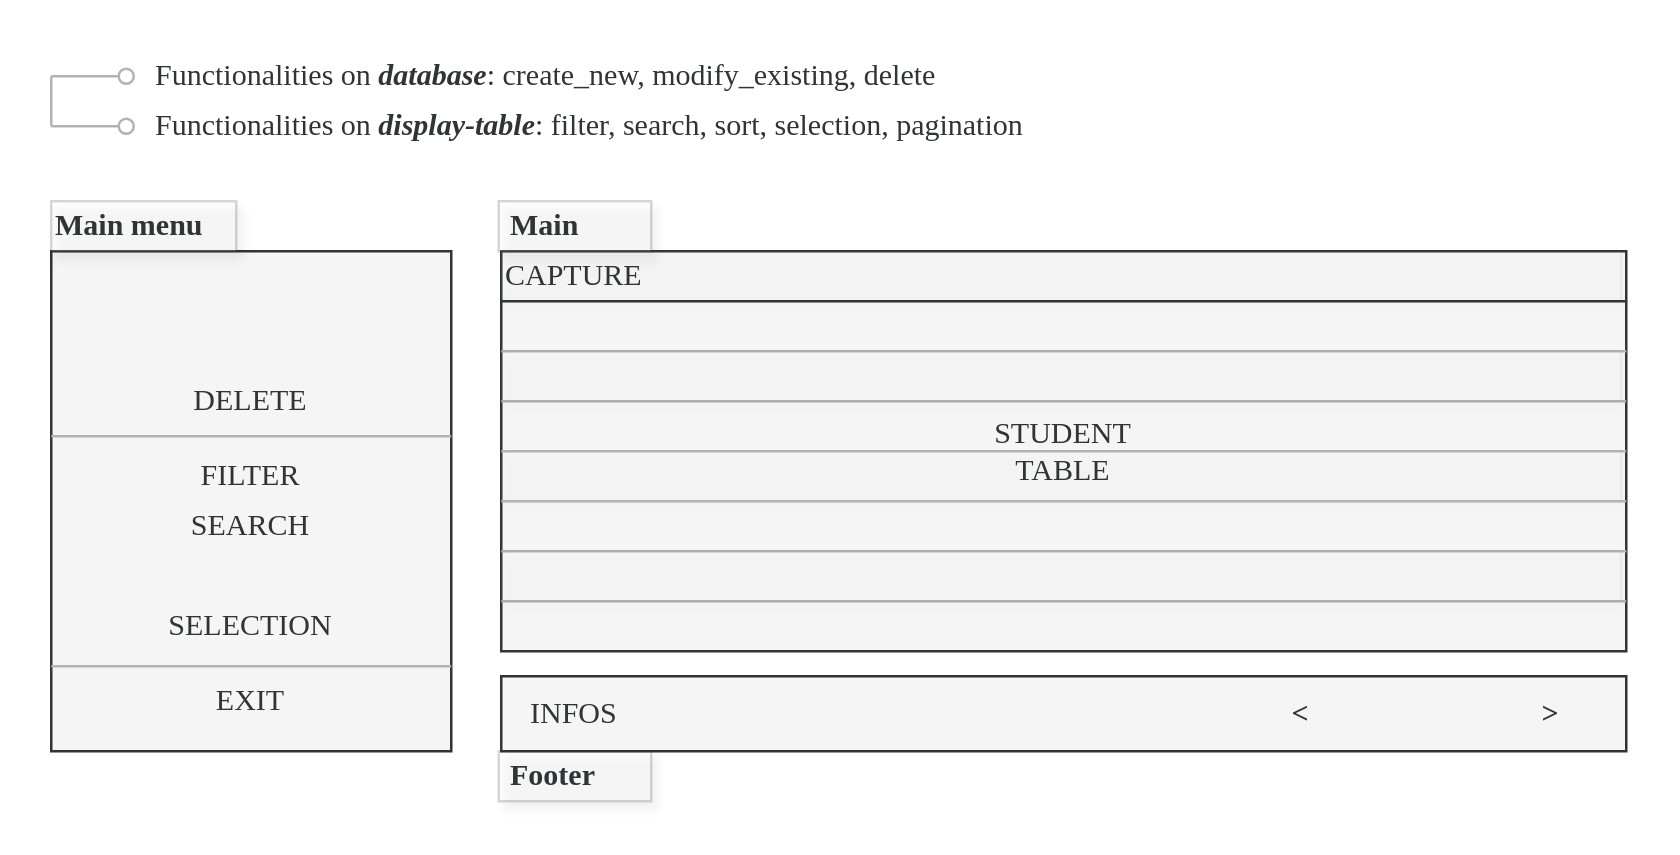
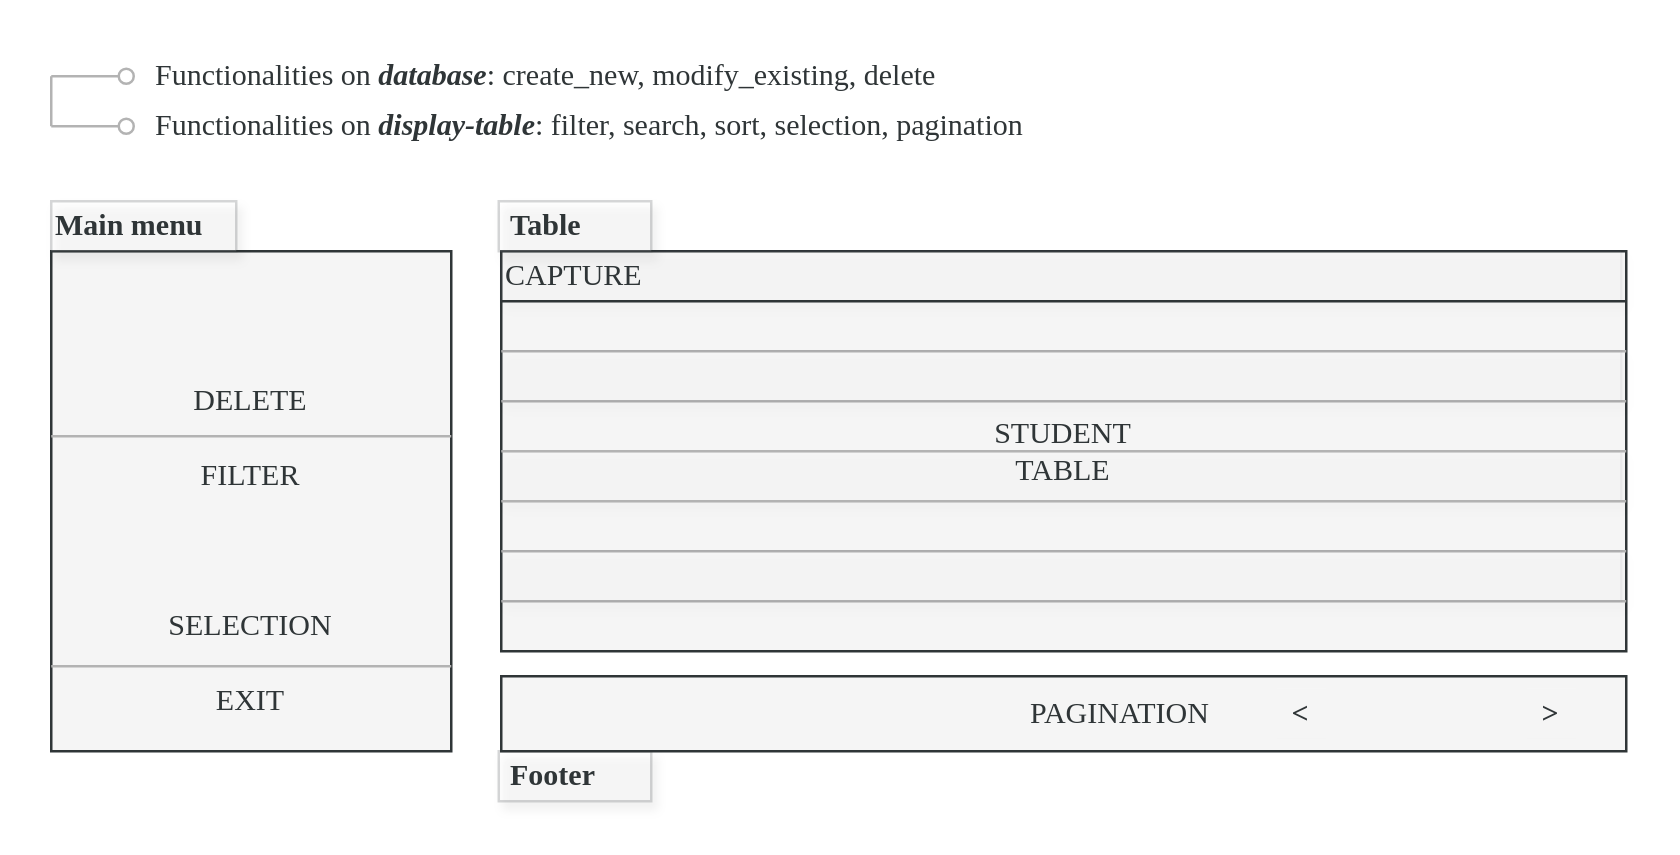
(541, 226) -> (549, 226)
(251, 526) -> none
(626, 714) -> none
none -> (1126, 714)
